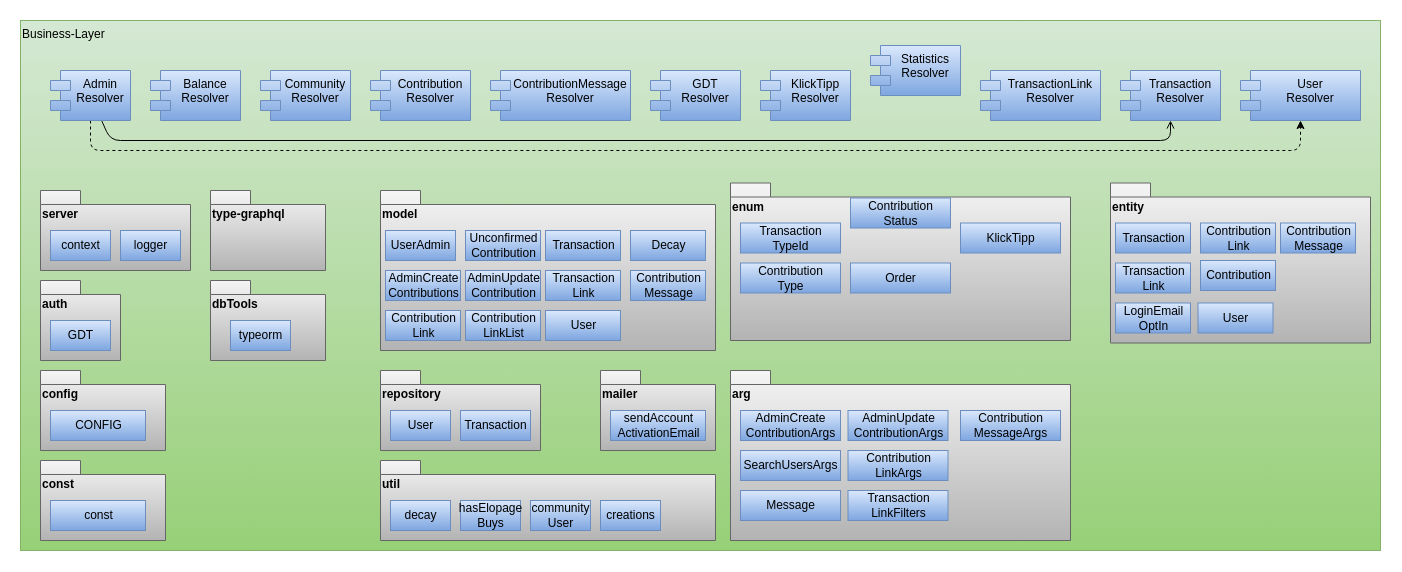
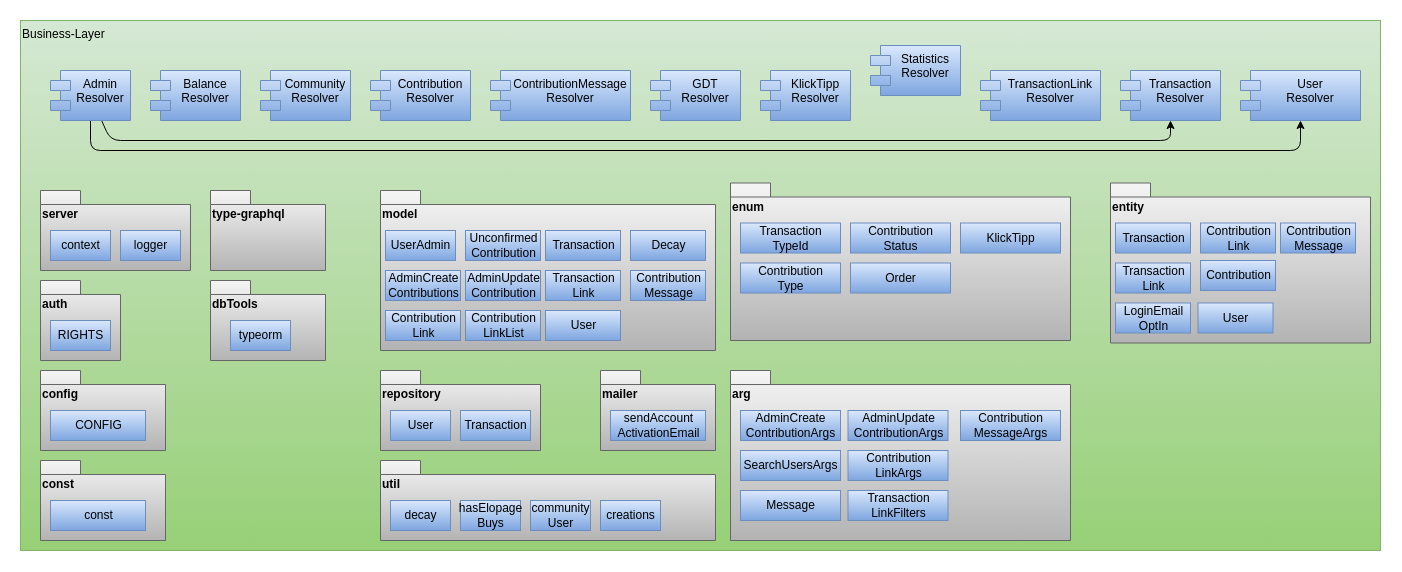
(1171, 129) -> (1170, 135)
(693, 151) -> (693, 151)
(901, 213) -> (901, 238)
(81, 336) -> (81, 336)
